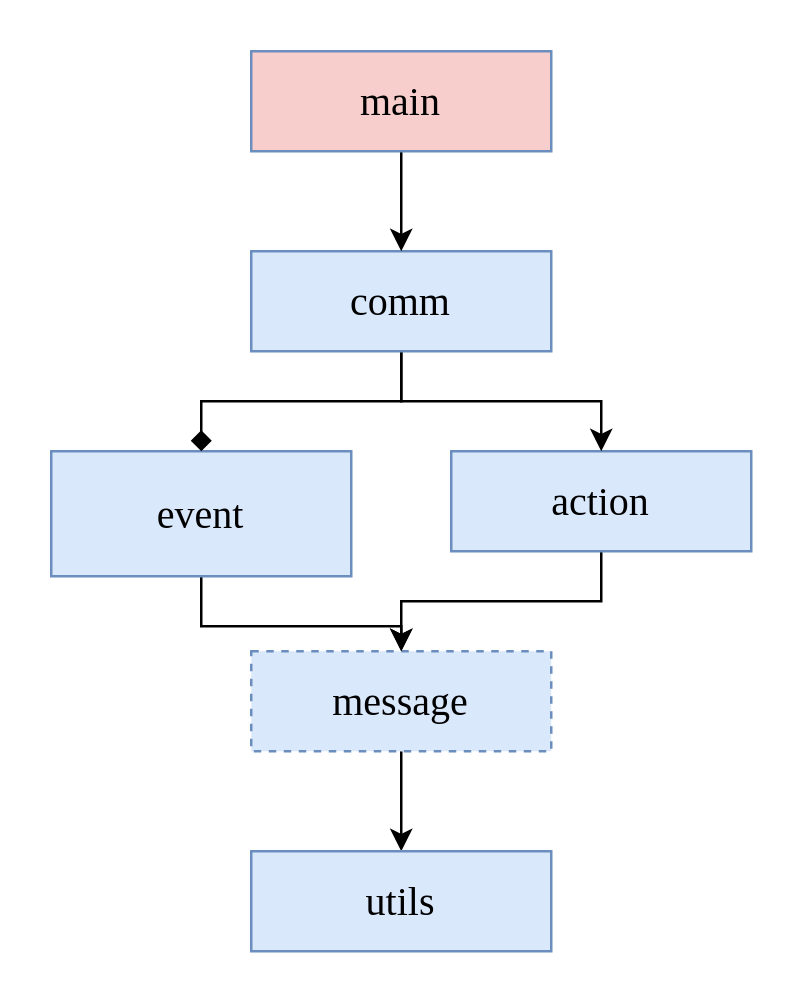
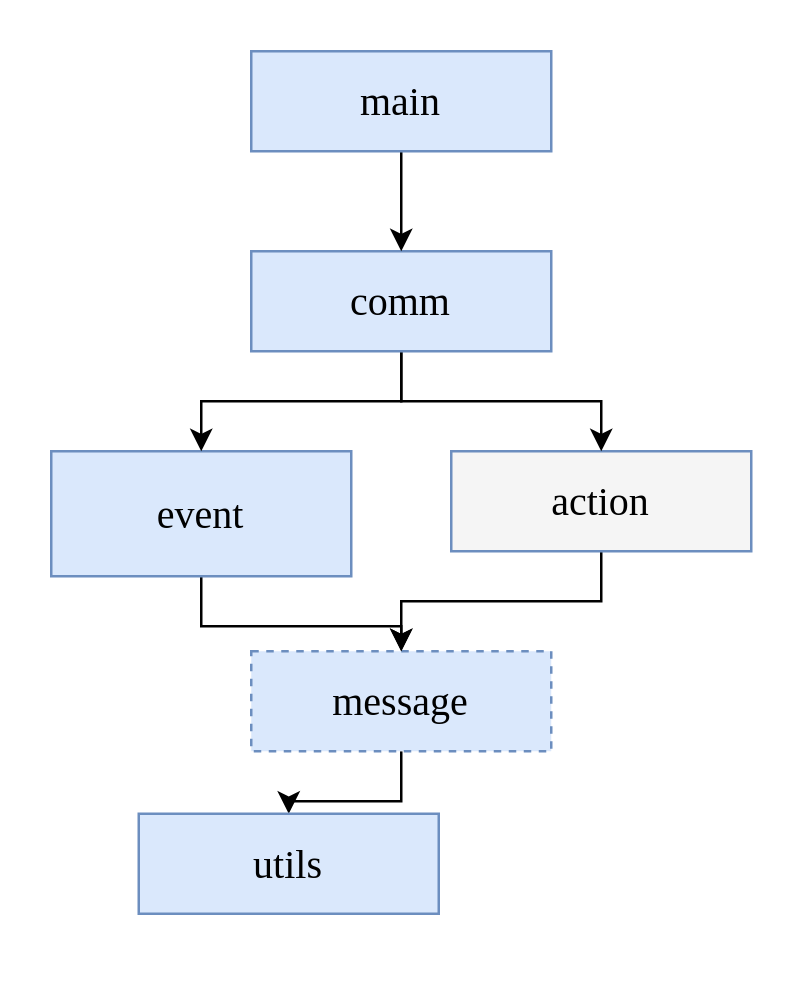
(401, 101) -> (401, 101)
(201, 431) -> (201, 432)
(601, 501) -> (601, 501)
(401, 901) -> (289, 864)
